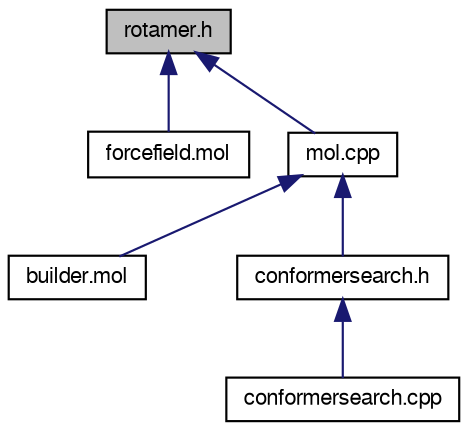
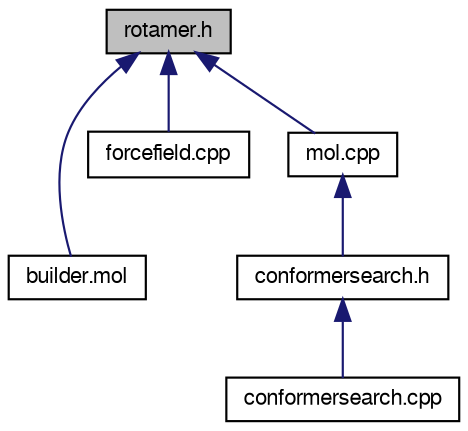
(169, 155) -> (169, 155)
(200, 220) -> (63, 152)
